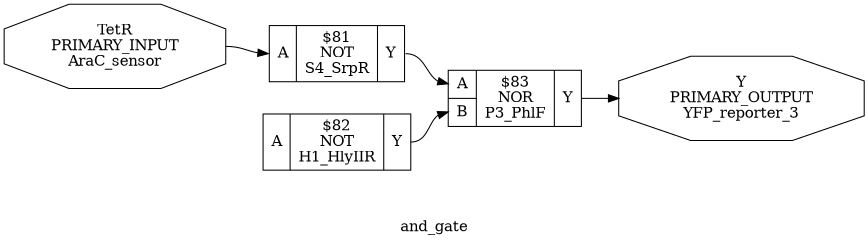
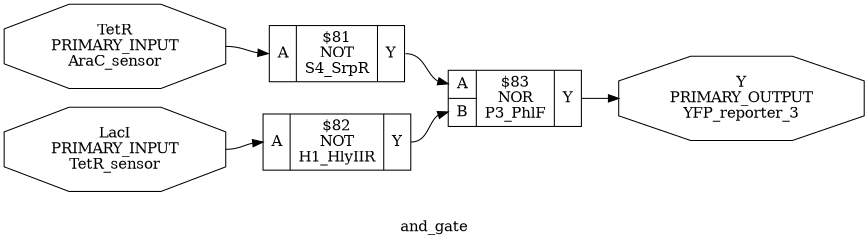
none -> (115, 149)
